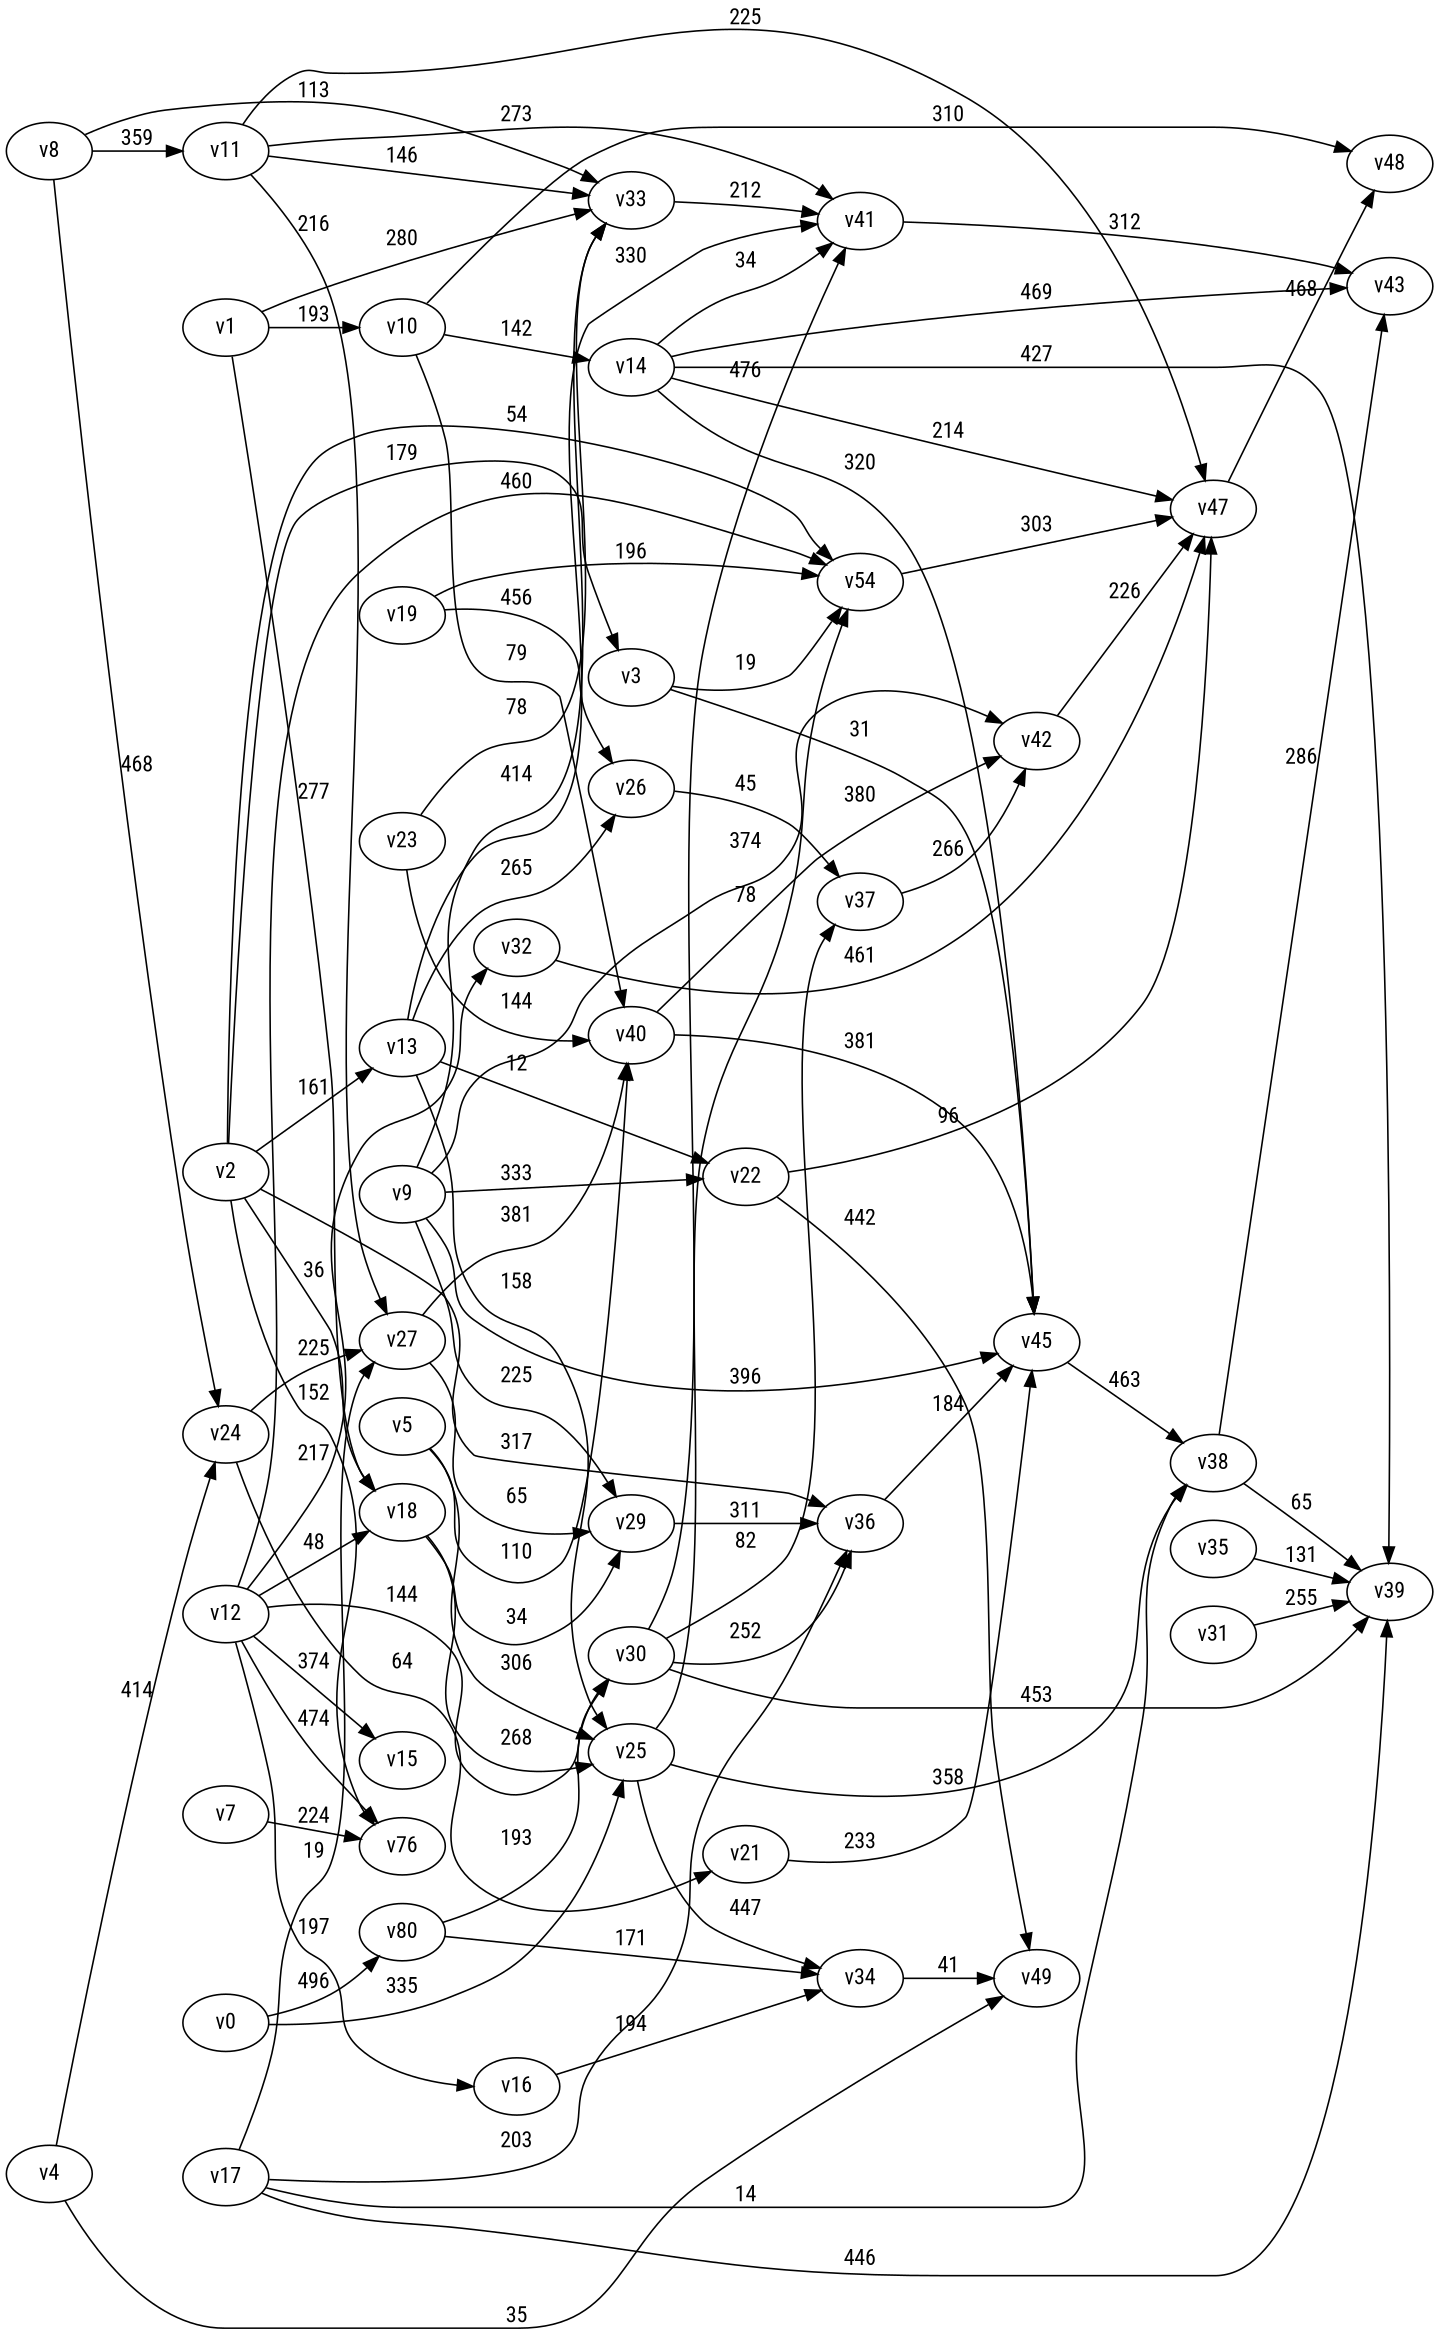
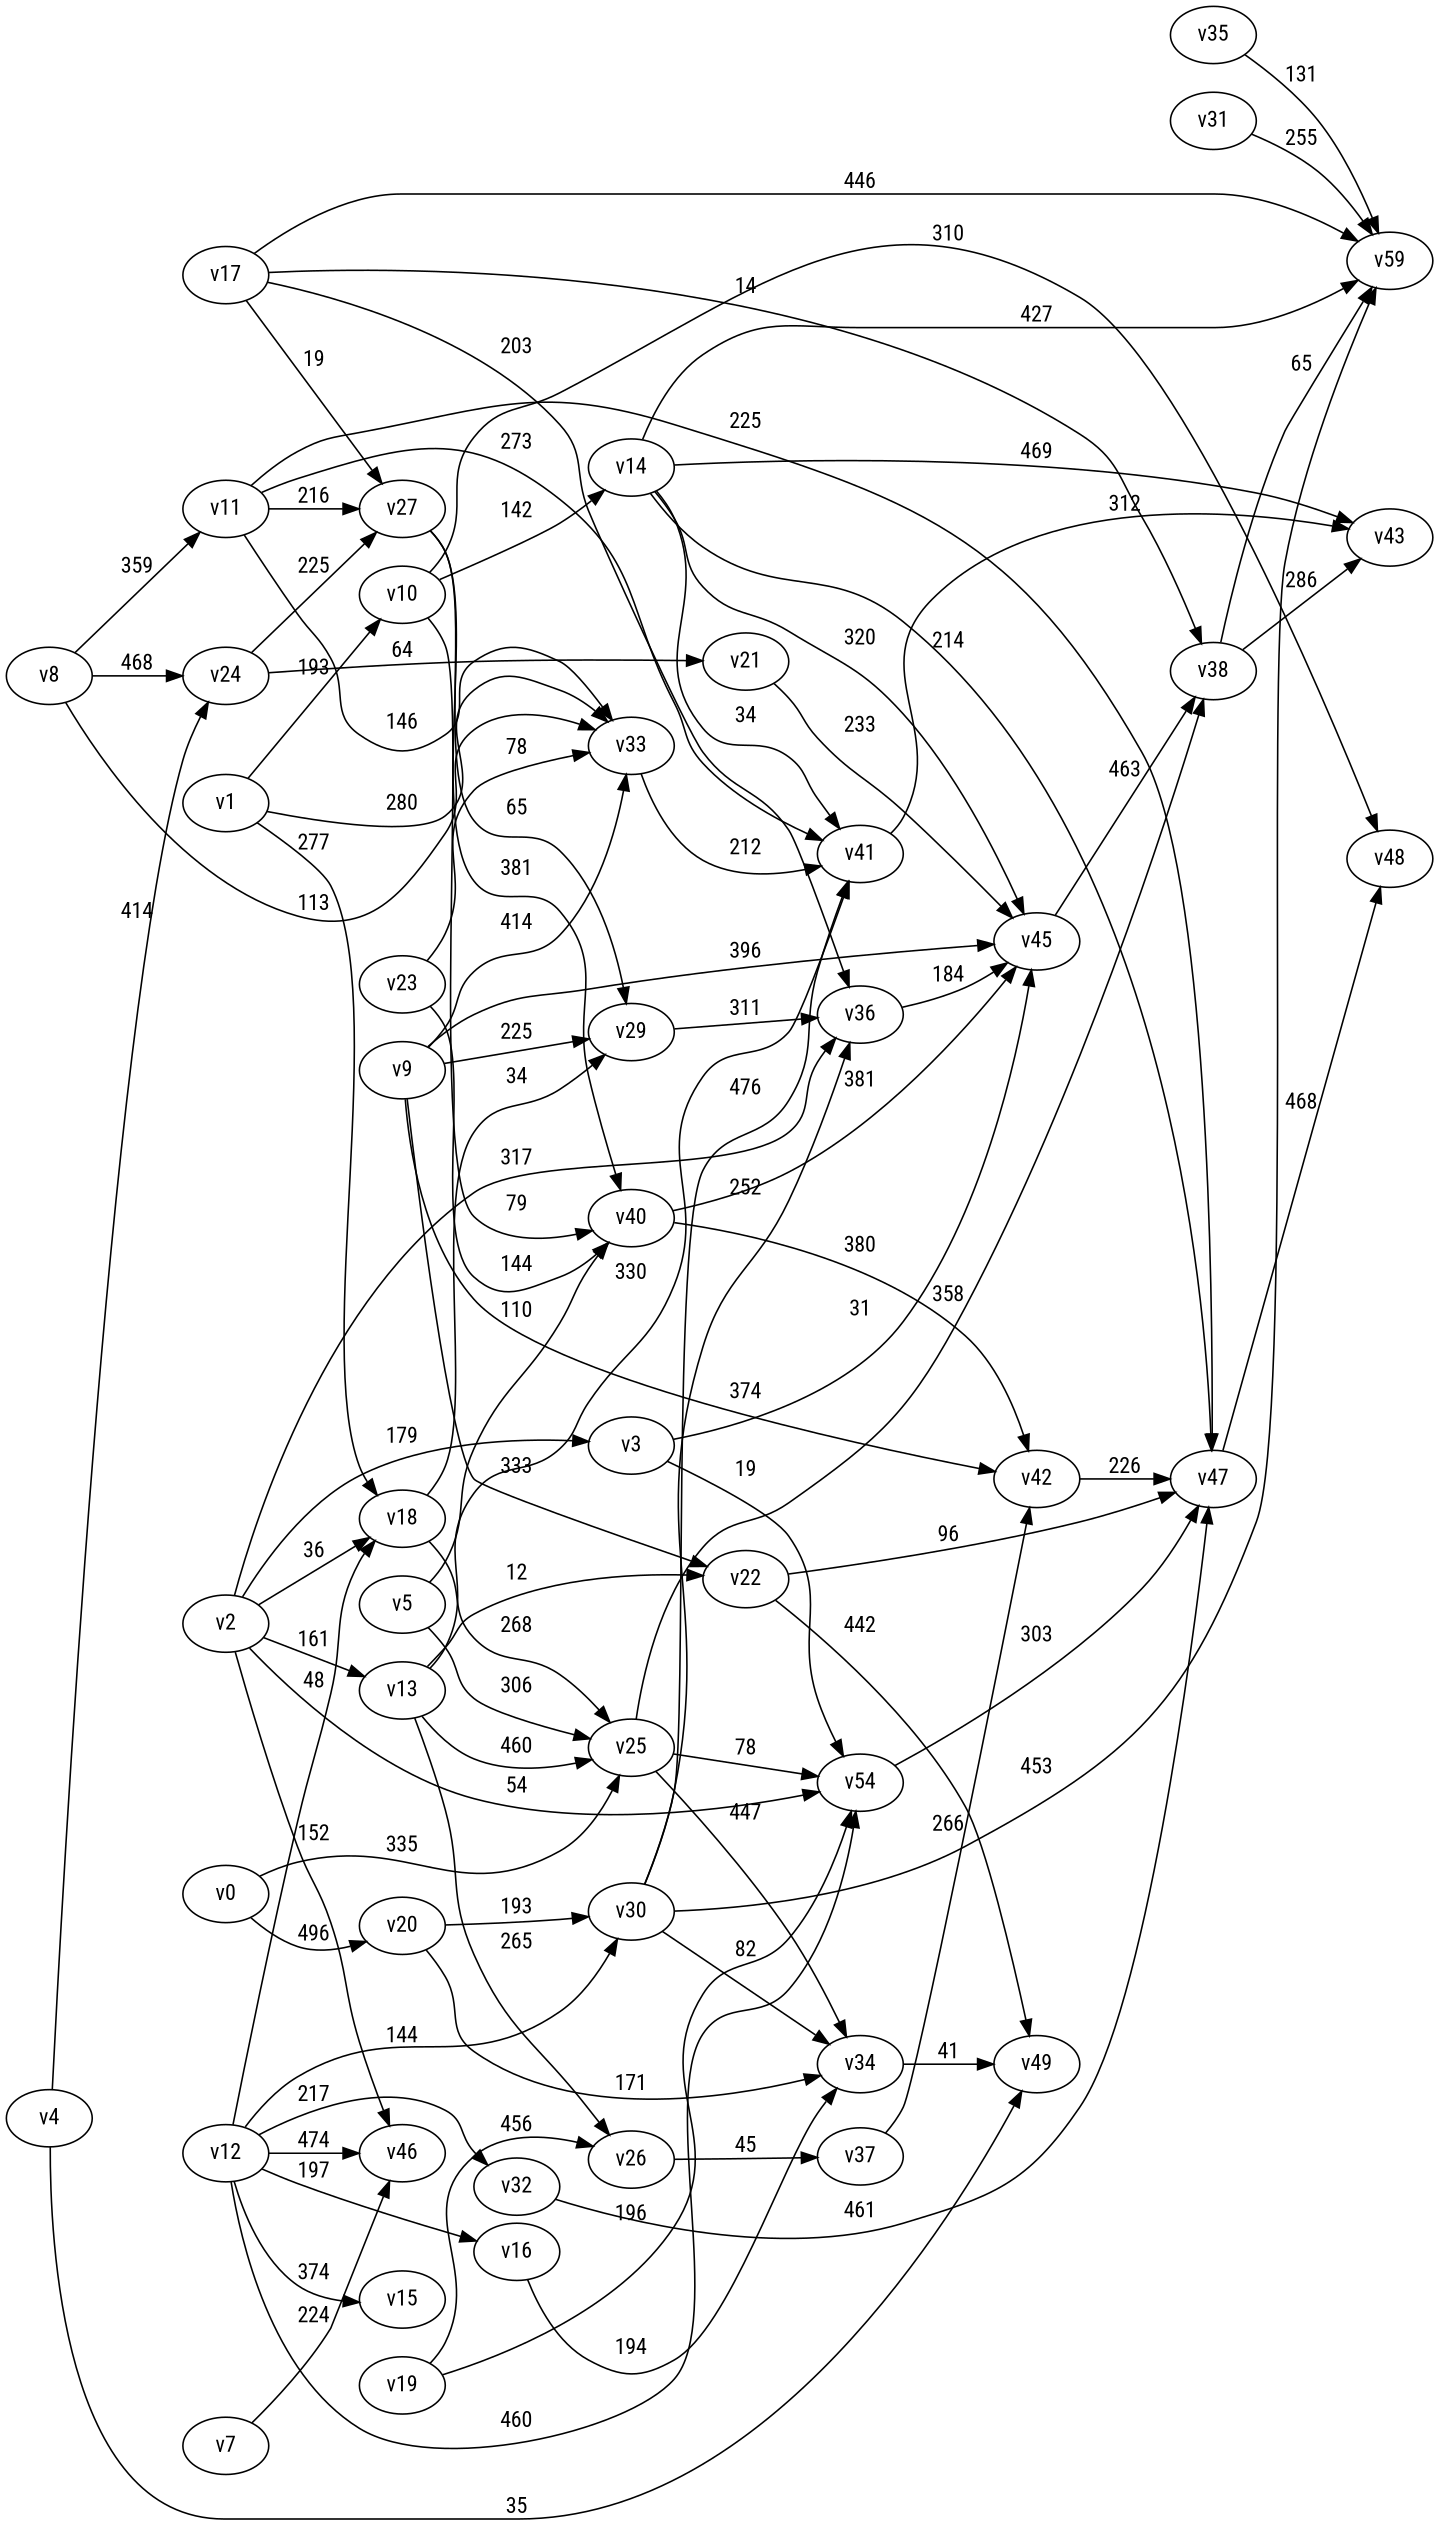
(517, 1283) -> (517, 1747)
(813, 1321) -> (739, 1983)
(1390, 1592) -> (1390, 261)
(402, 1846) -> (402, 2153)
(402, 1932) -> (402, 1926)
